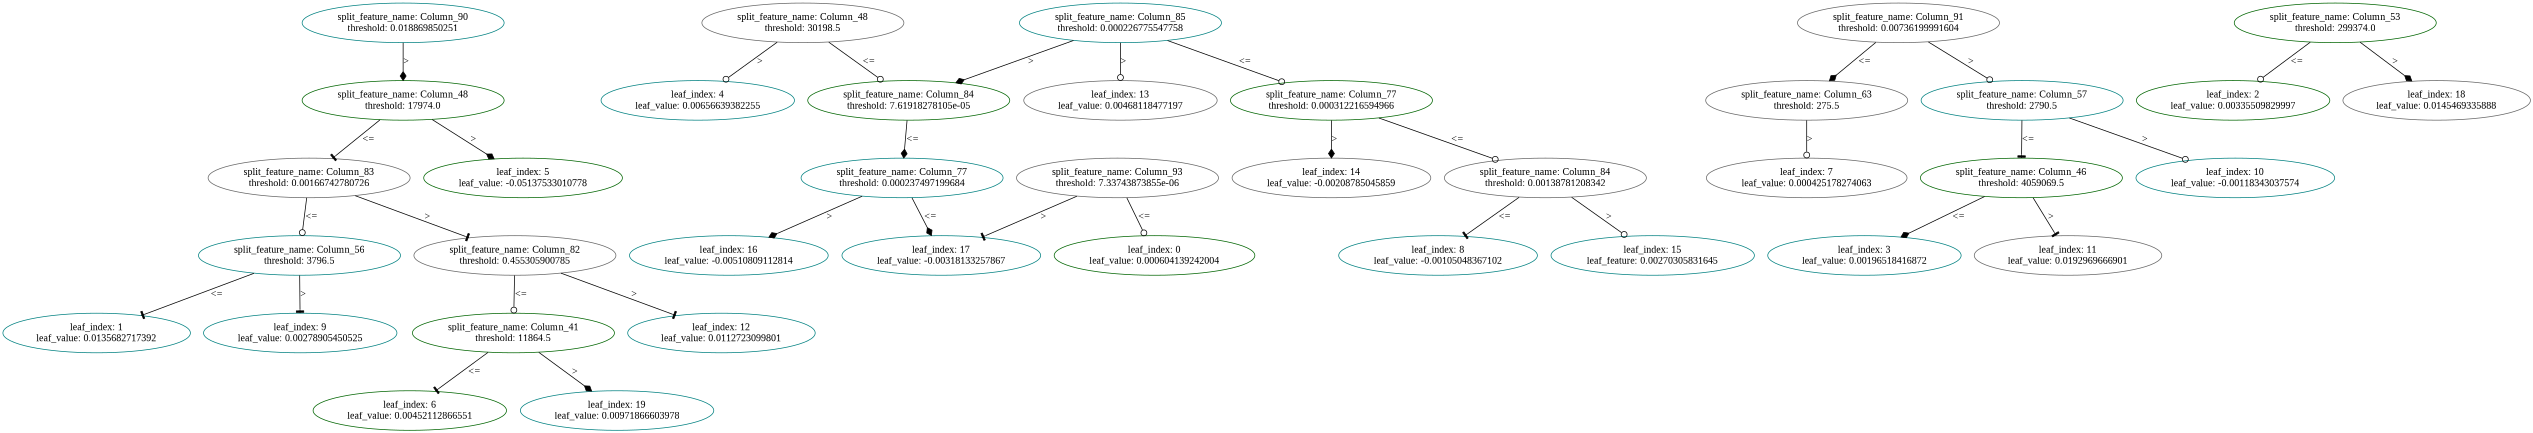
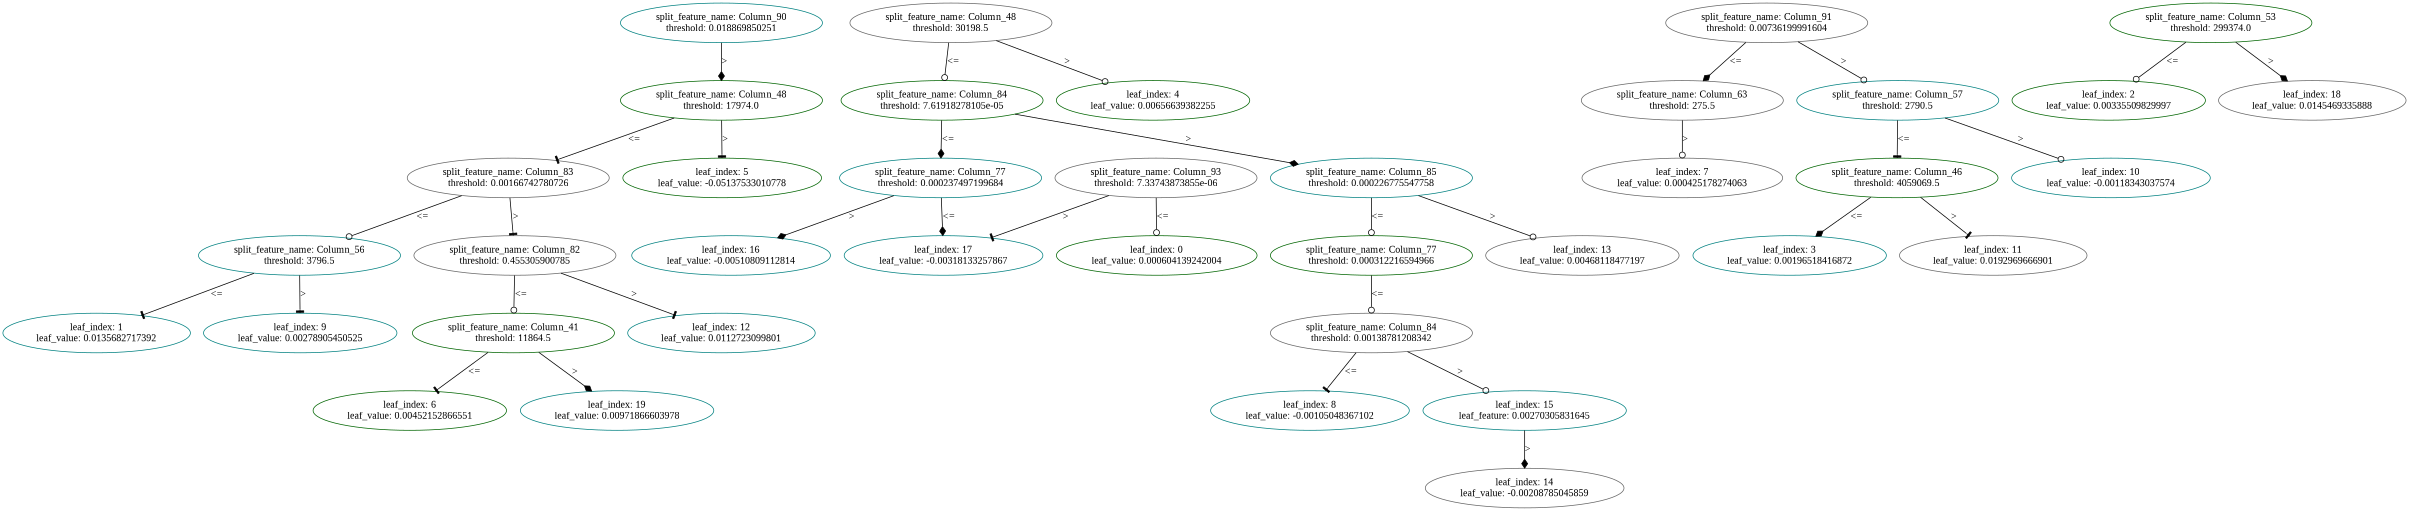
(1019, 60) -> (1152, 138)
(698, 100) -> (1153, 100)
(1331, 135) -> (1525, 445)
(459, 137) -> (722, 137)
(410, 411) -> (410, 411)
